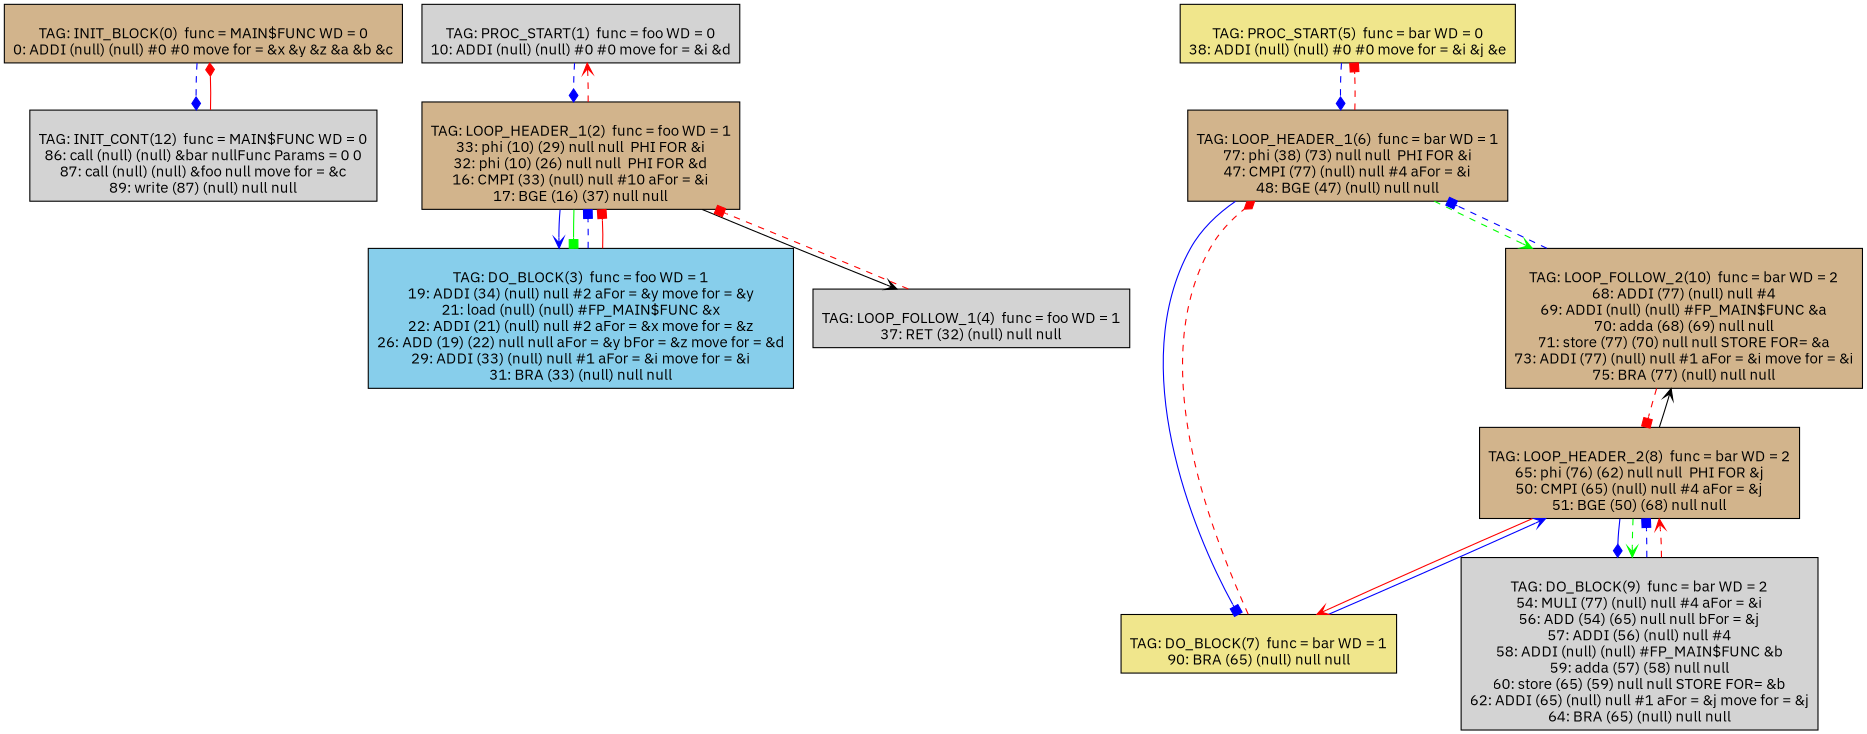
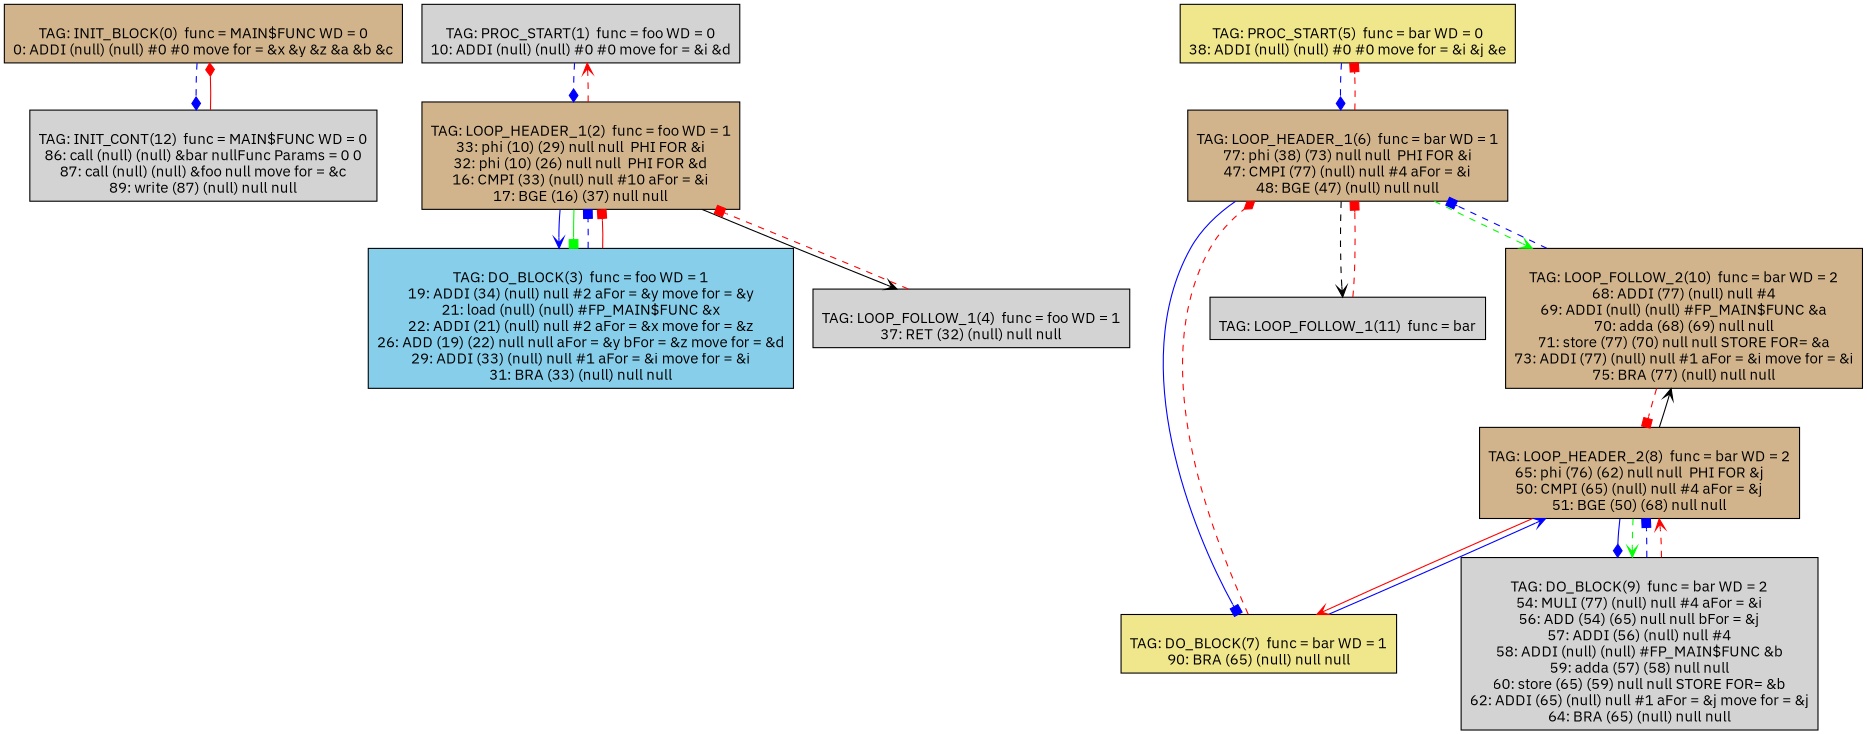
none -> (1348, 318)
